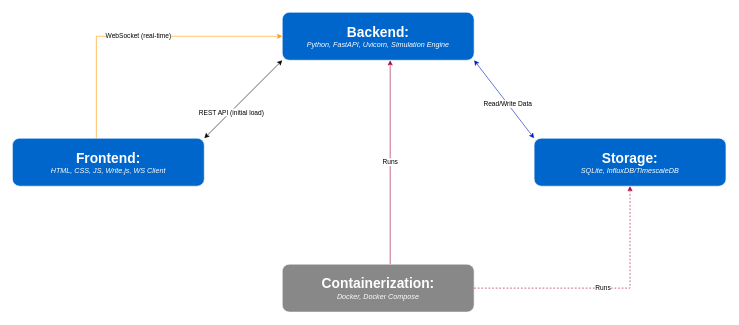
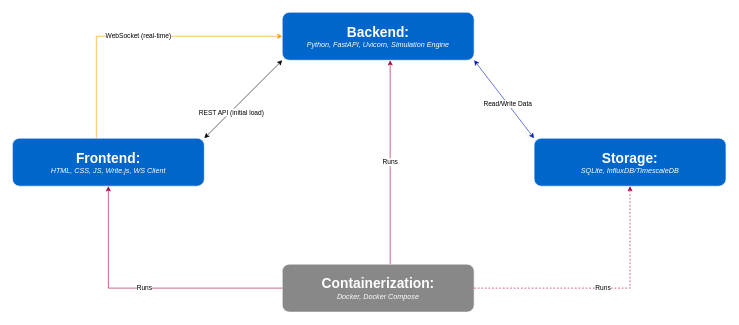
none -> (108, 240)
